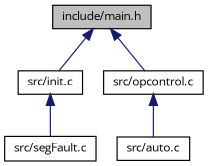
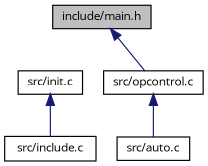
(72, 55) -> none
(50, 149) -> (50, 149)
